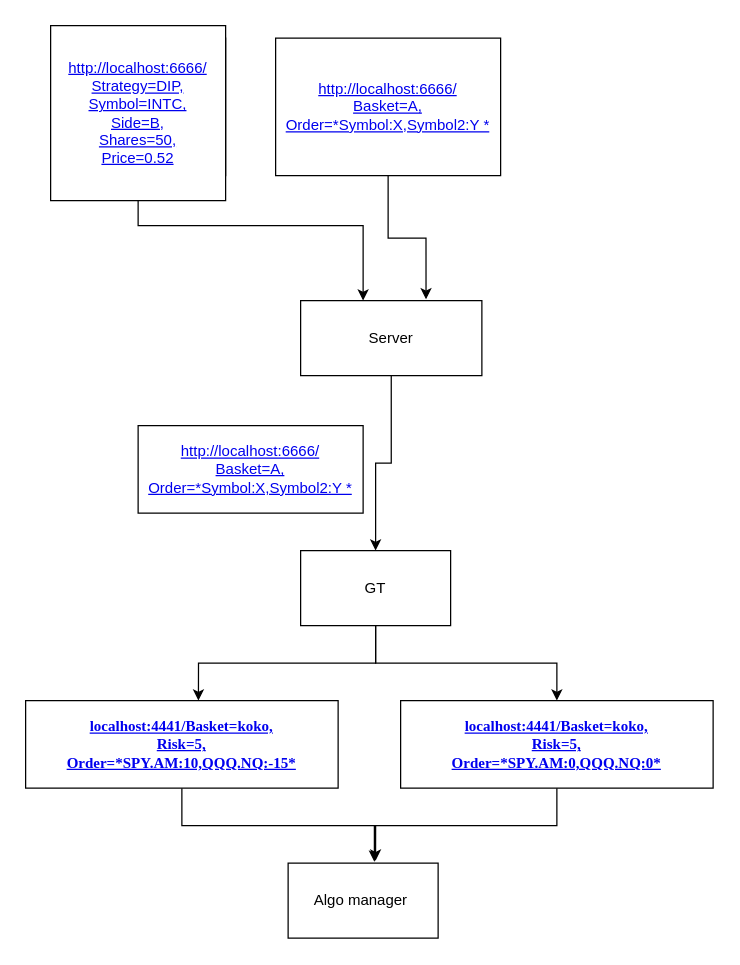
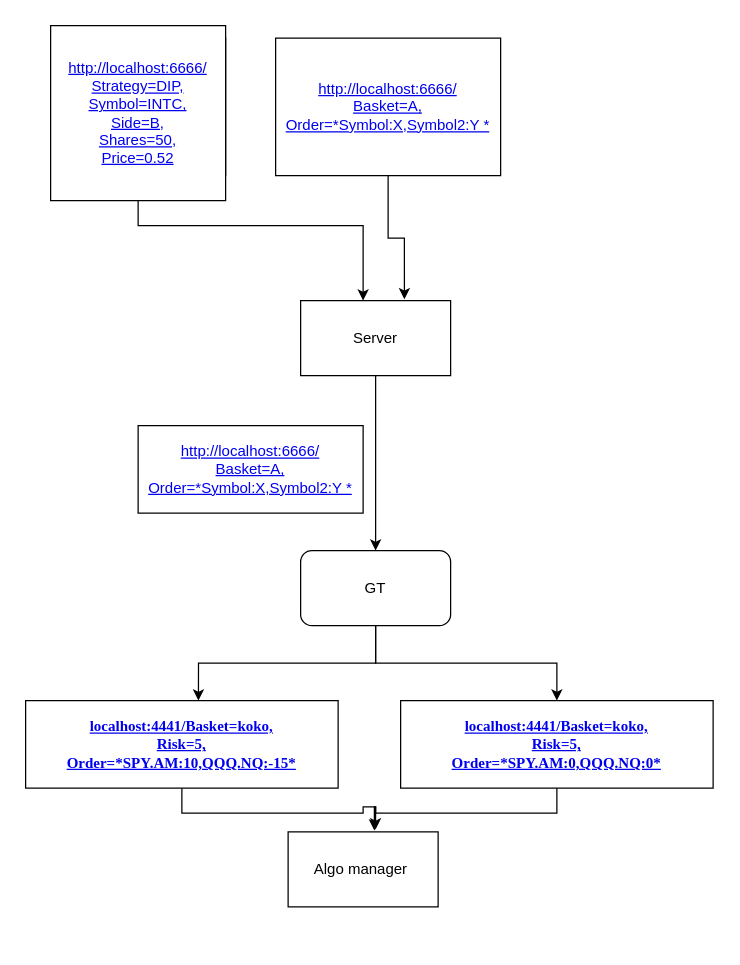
(391, 338) -> (376, 338)
(376, 588) -> (376, 588)
(363, 901) -> (363, 869)
